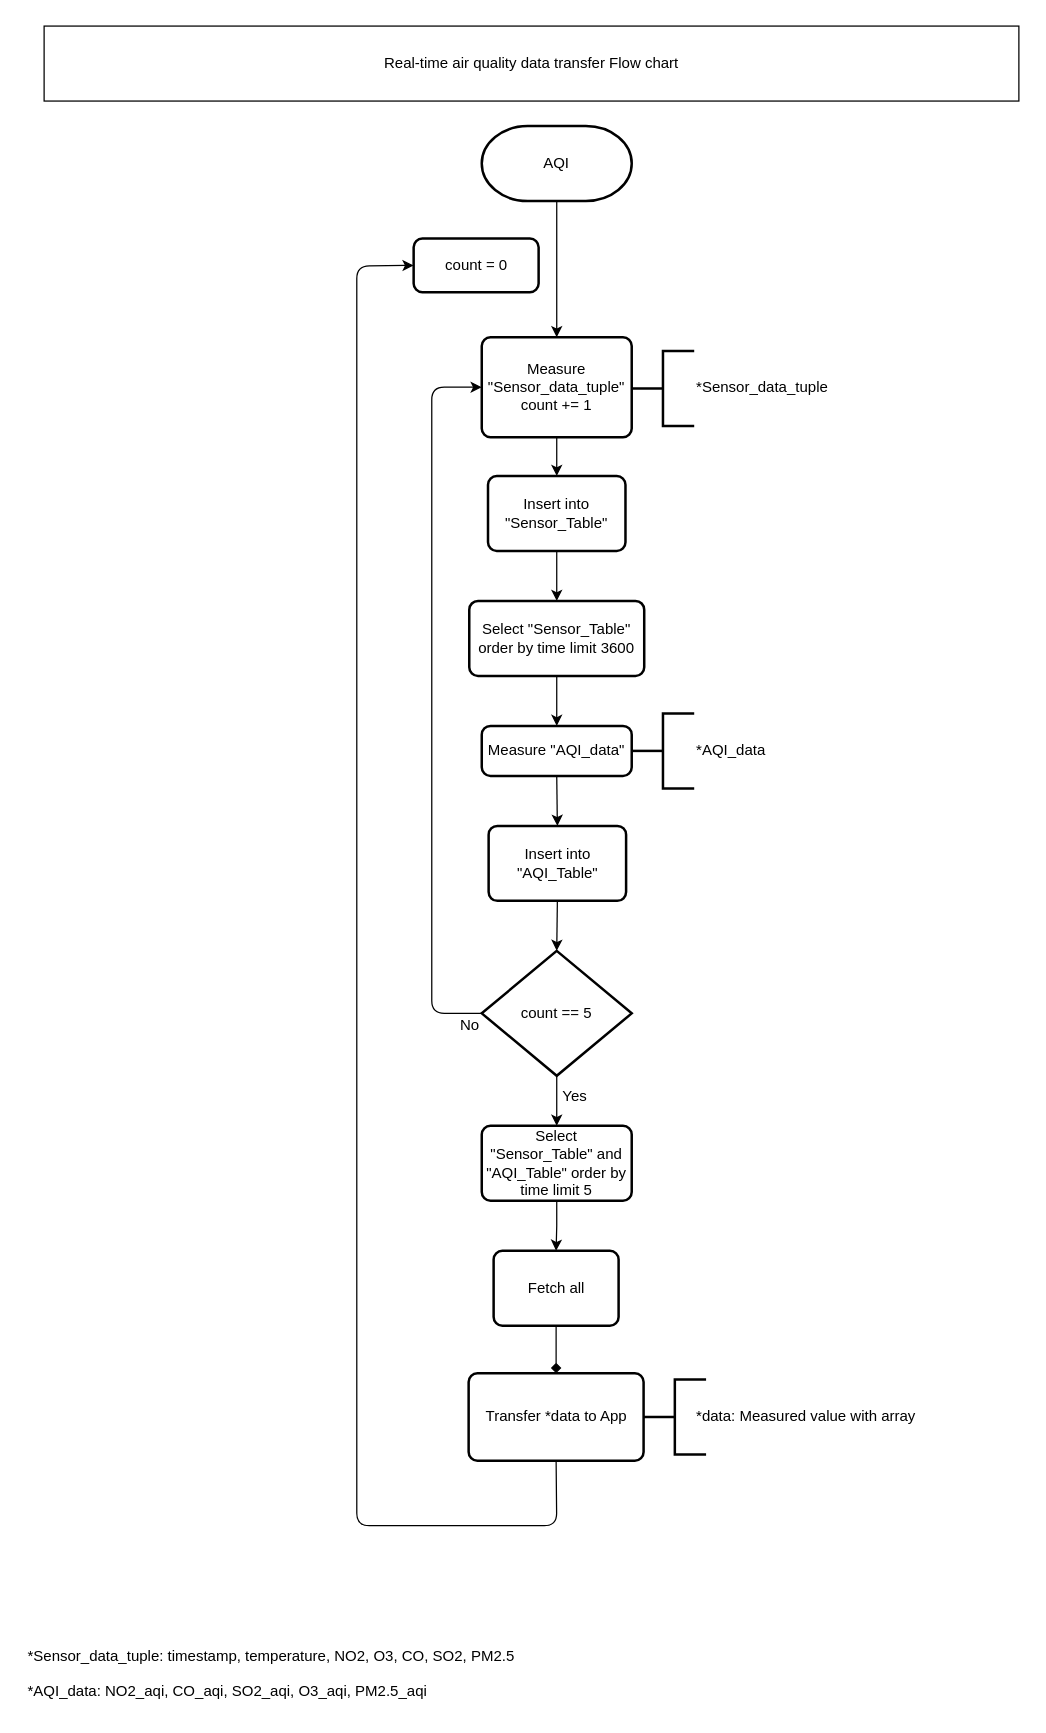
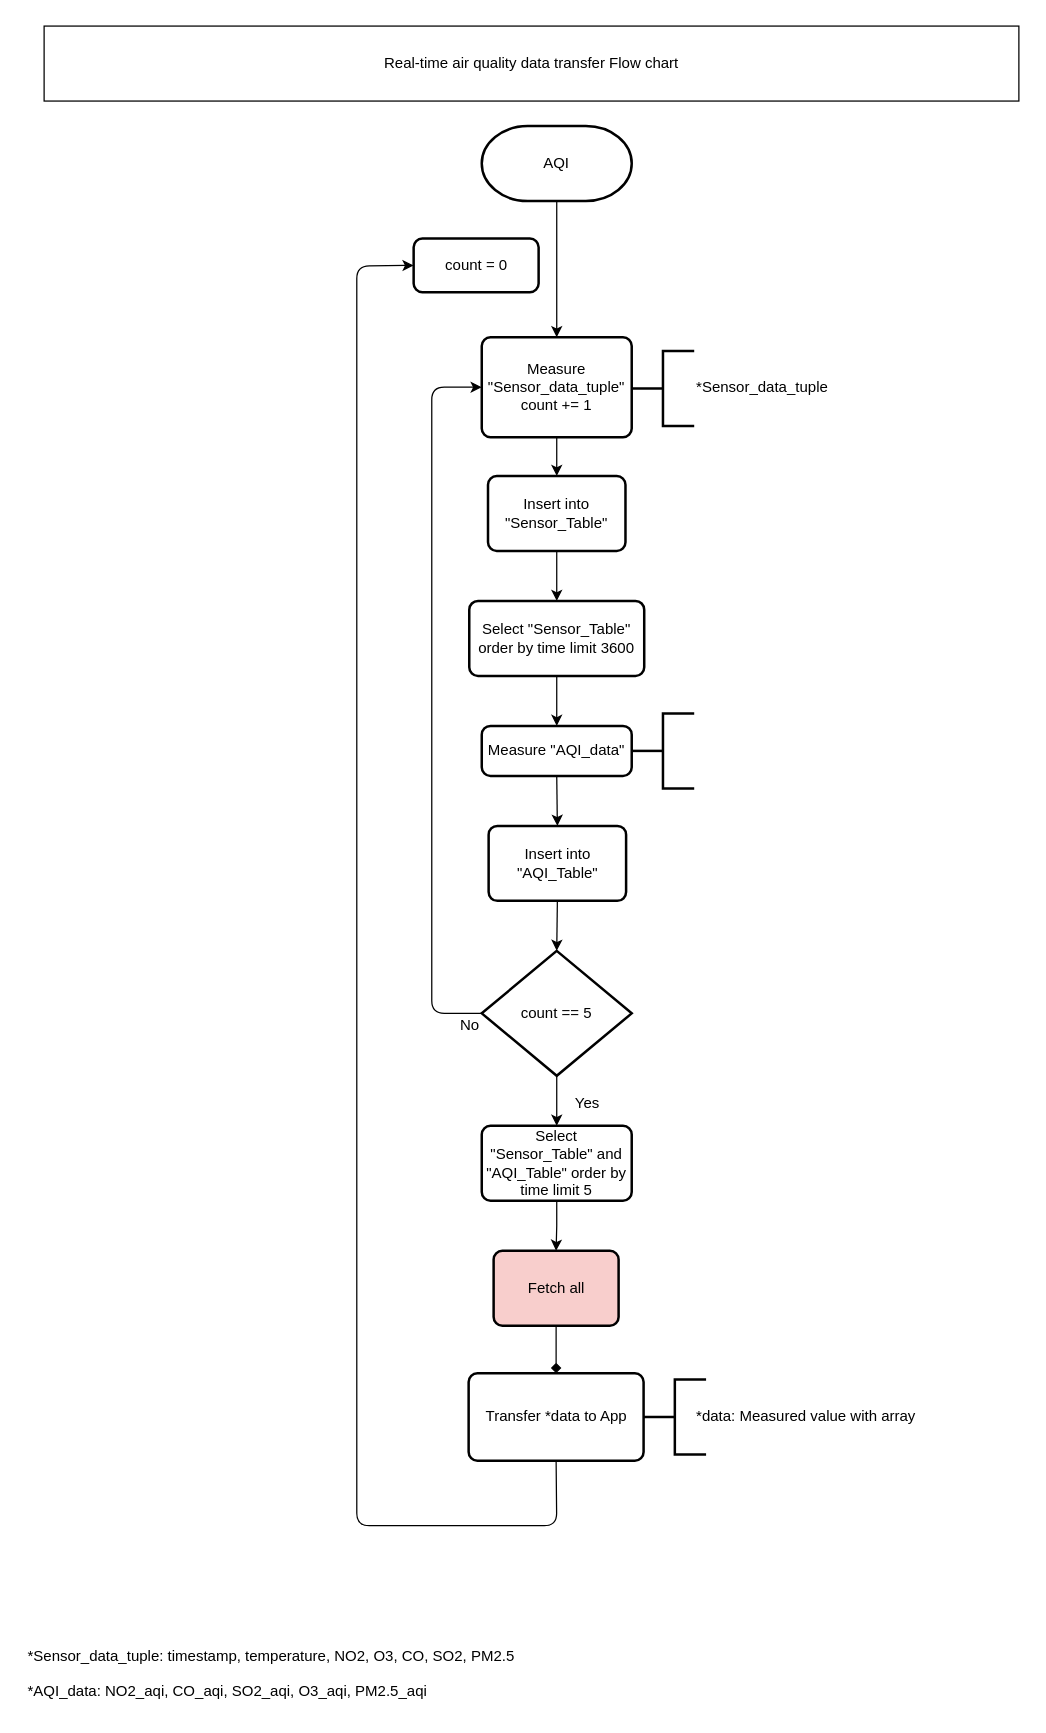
(738, 751) -> none
(579, 1097) -> (592, 1103)
(556, 1288) -> (556, 1288)
